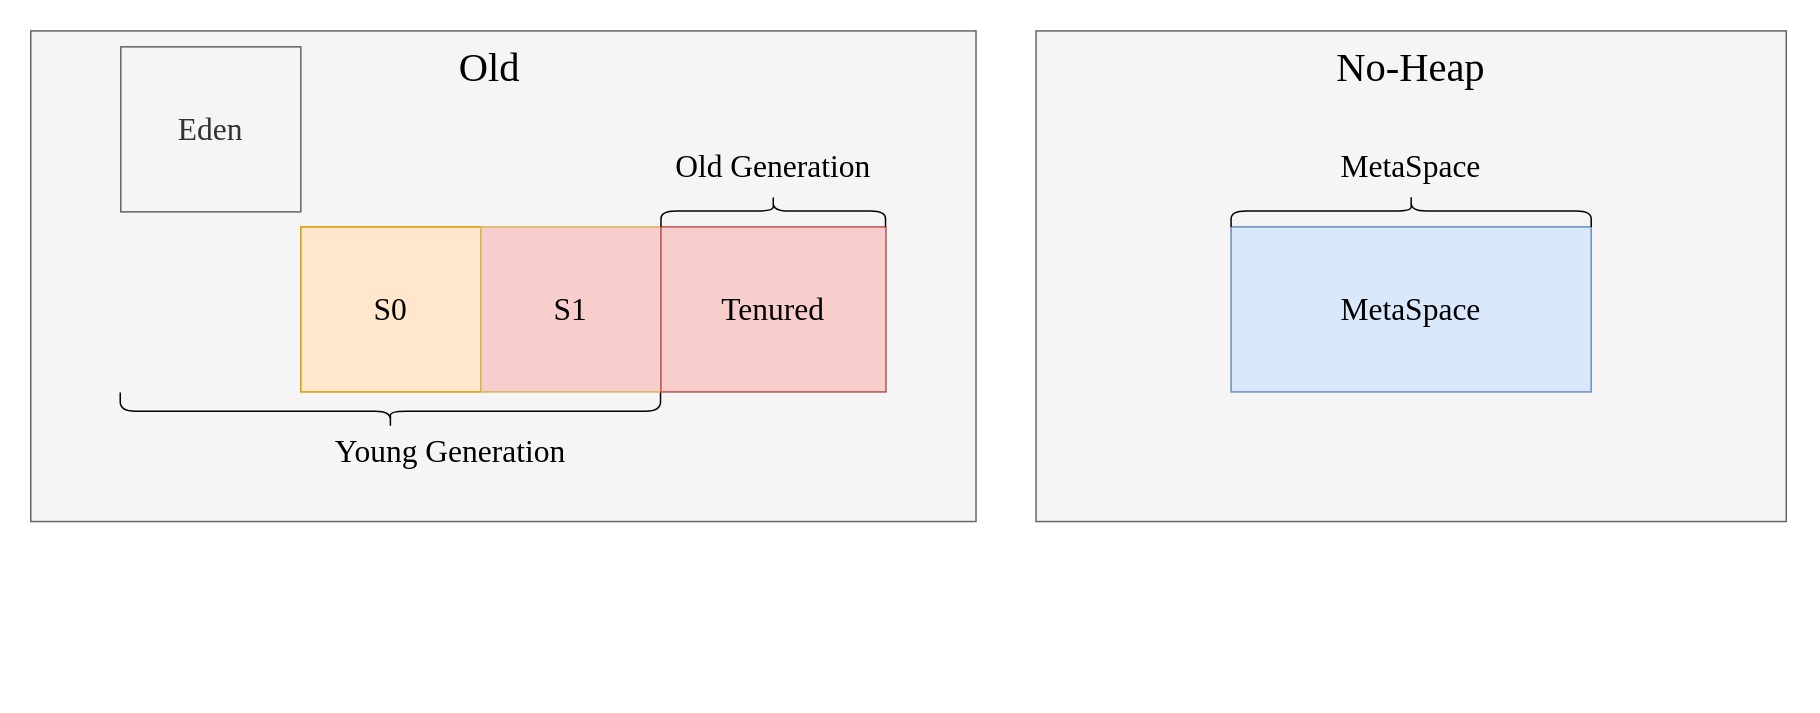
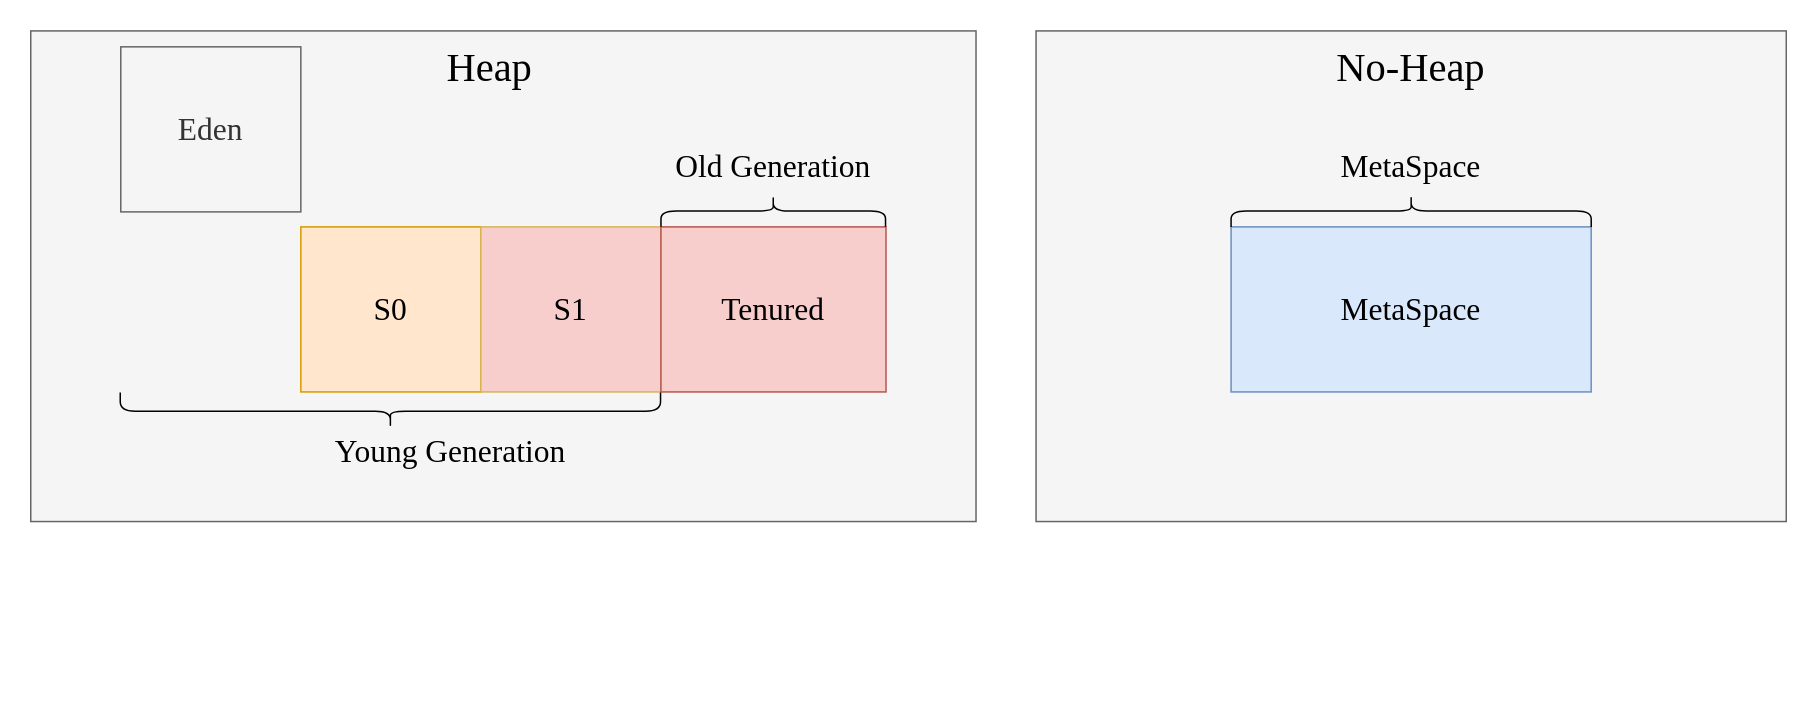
(490, 68) -> (490, 68)
